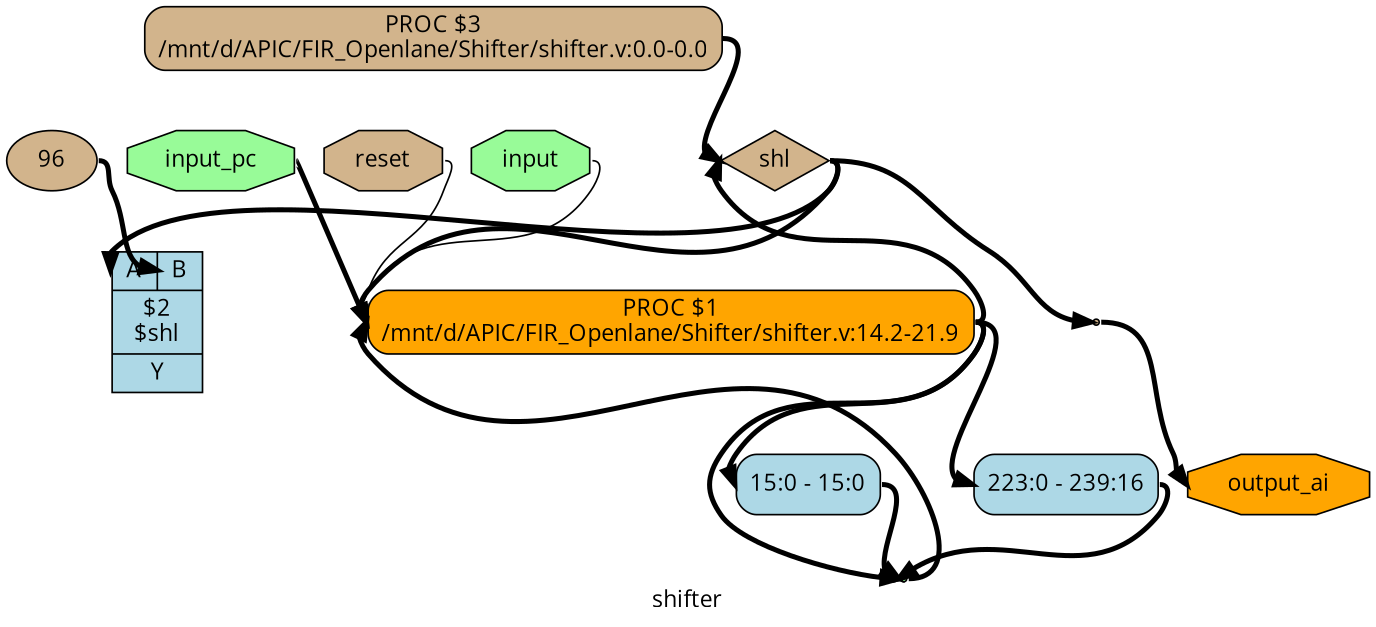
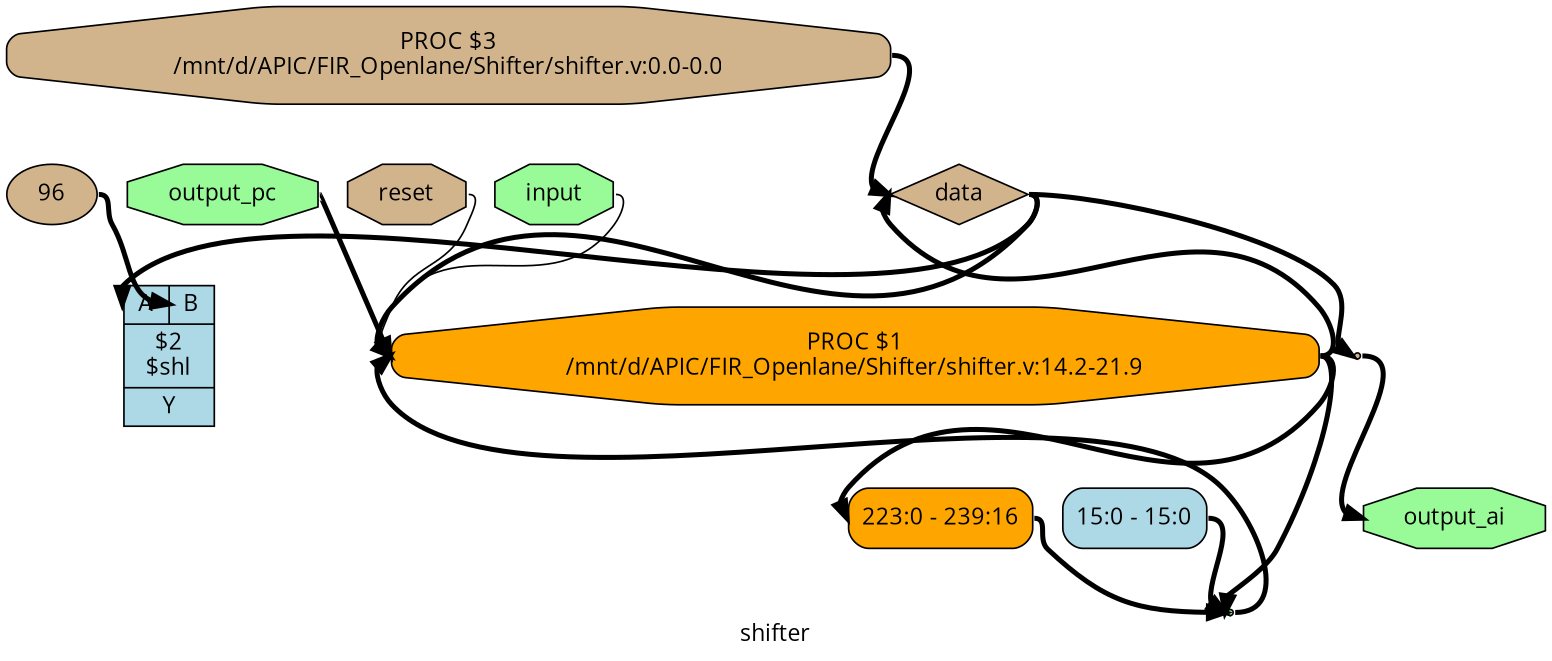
(433, 38) -> (449, 55)
(211, 161) -> (223, 194)
(775, 161) -> (959, 194)
(671, 322) -> (855, 356)
(866, 403) -> none
(1066, 485) -> (941, 518)
(1279, 485) -> (1454, 518)
